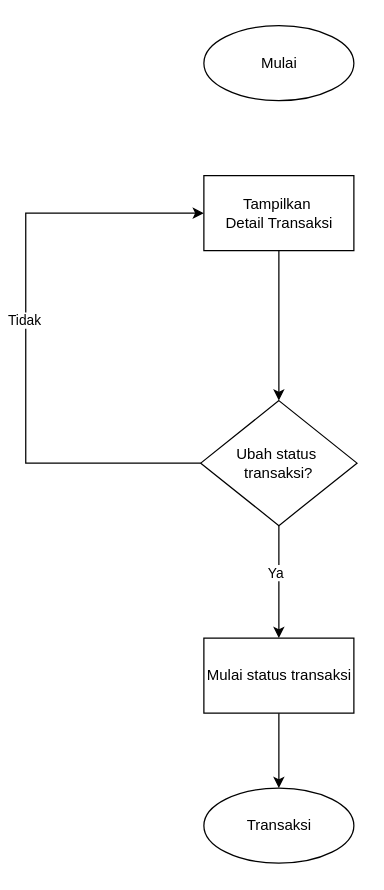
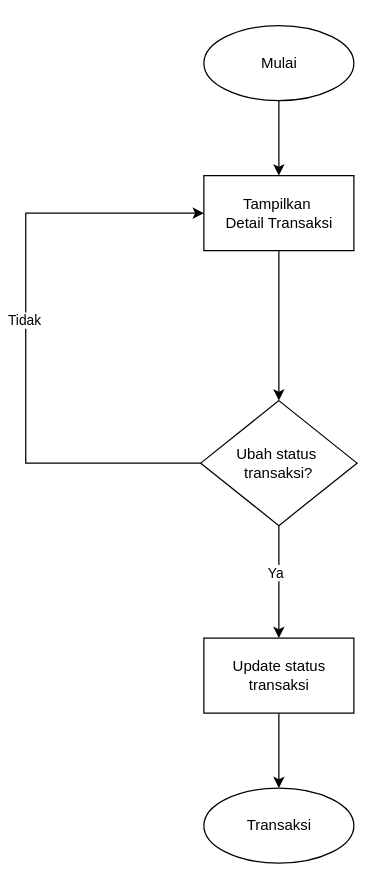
none -> (279, 134)
(279, 676) -> (279, 676)
